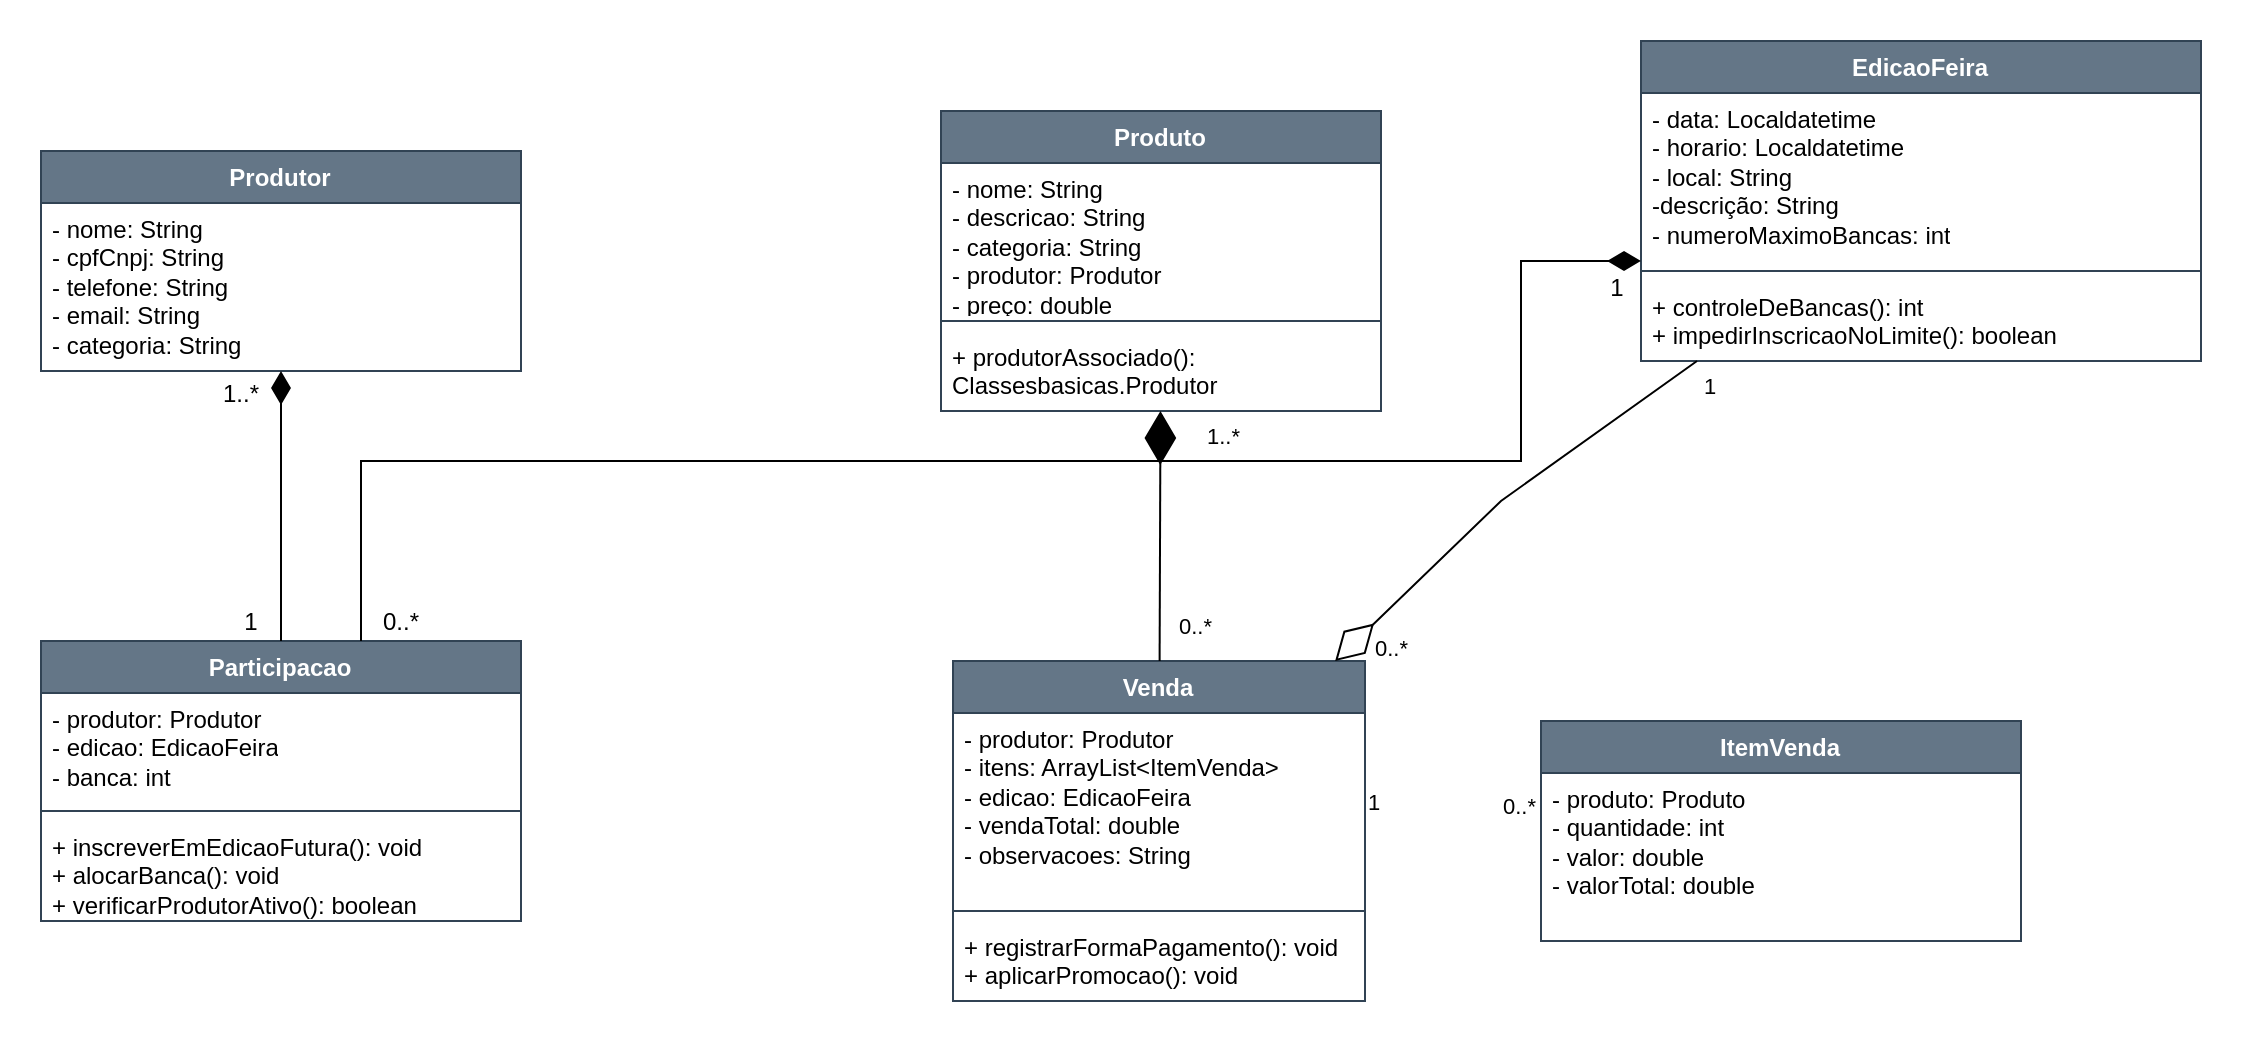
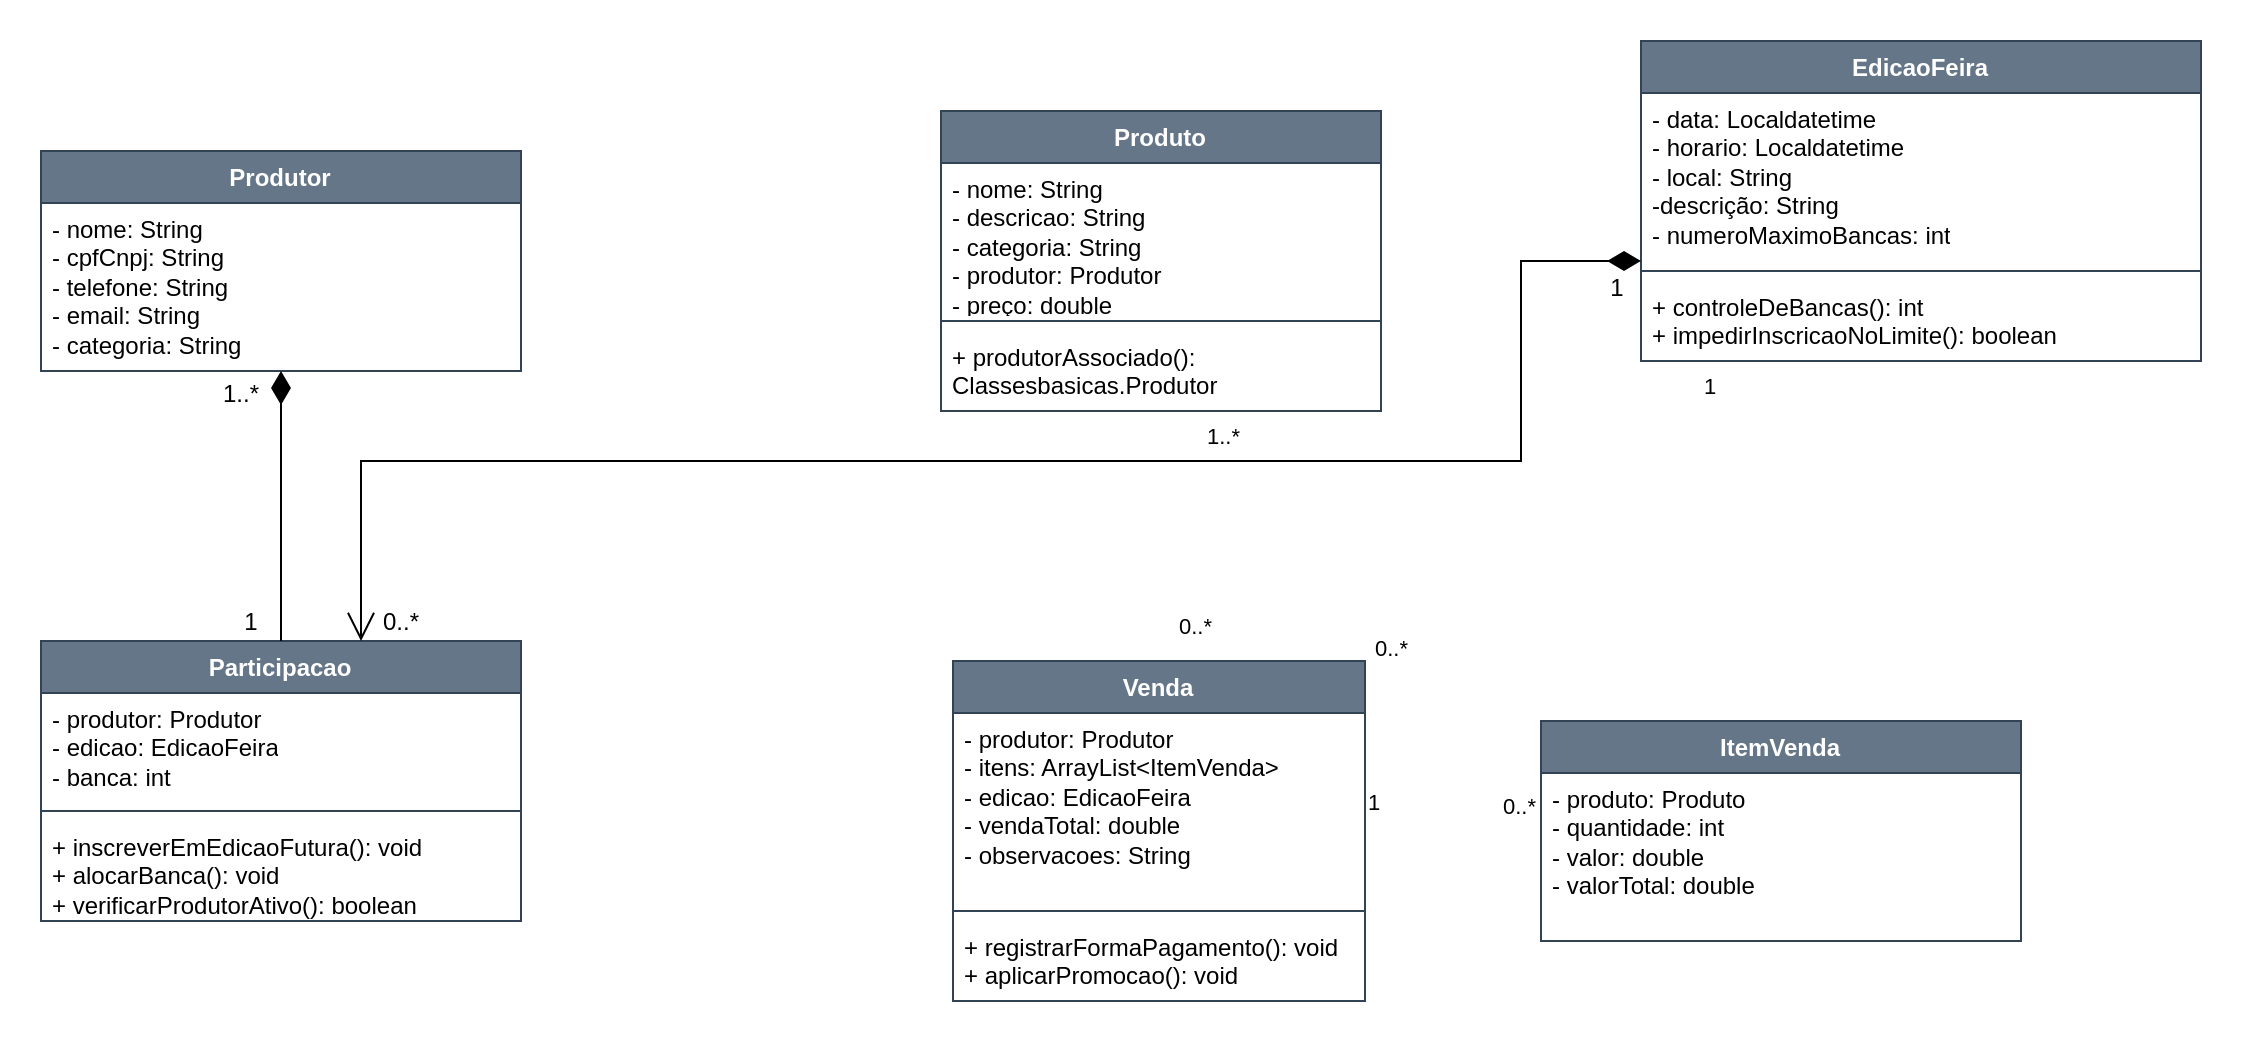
(1524, 485) -> none
(1160, 563) -> none
(361, 634) -> (361, 633)
